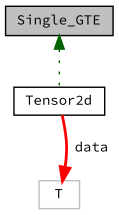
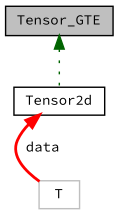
(59, 21) -> (59, 21)
(66, 141) -> (17, 155)
